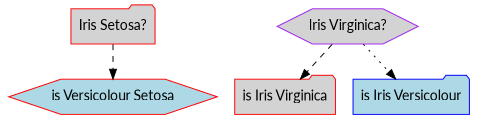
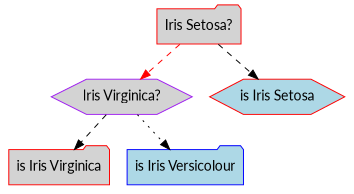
none -> (164, 58)
(113, 97) -> (277, 97)
